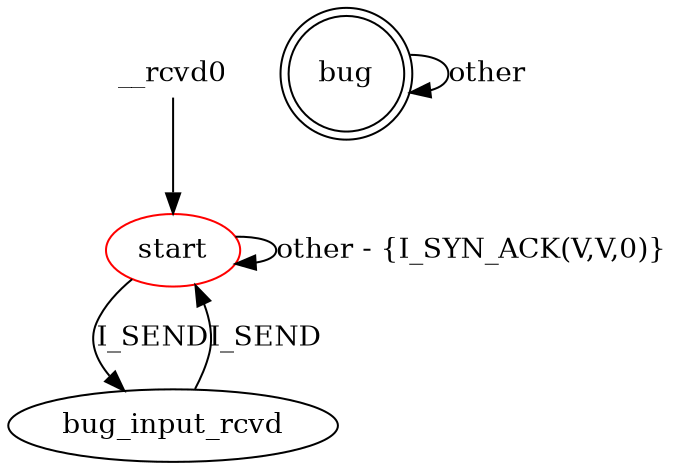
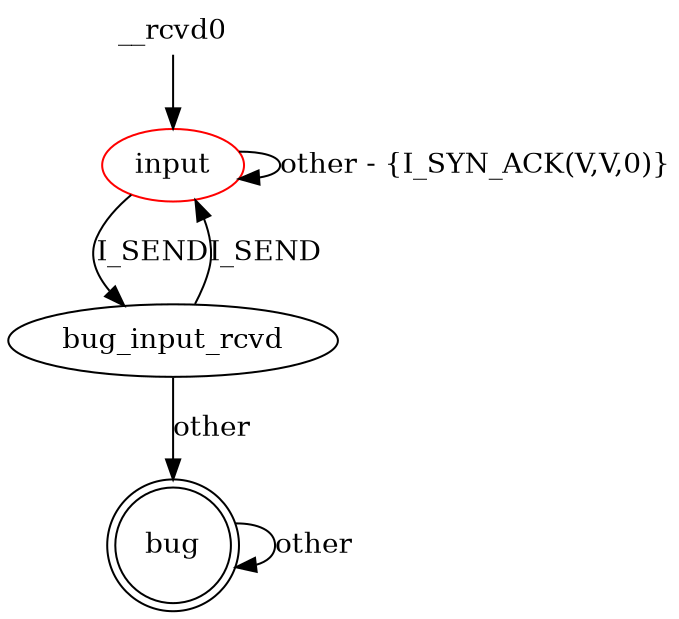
(173, 250) -> (173, 165)
none -> (173, 418)
